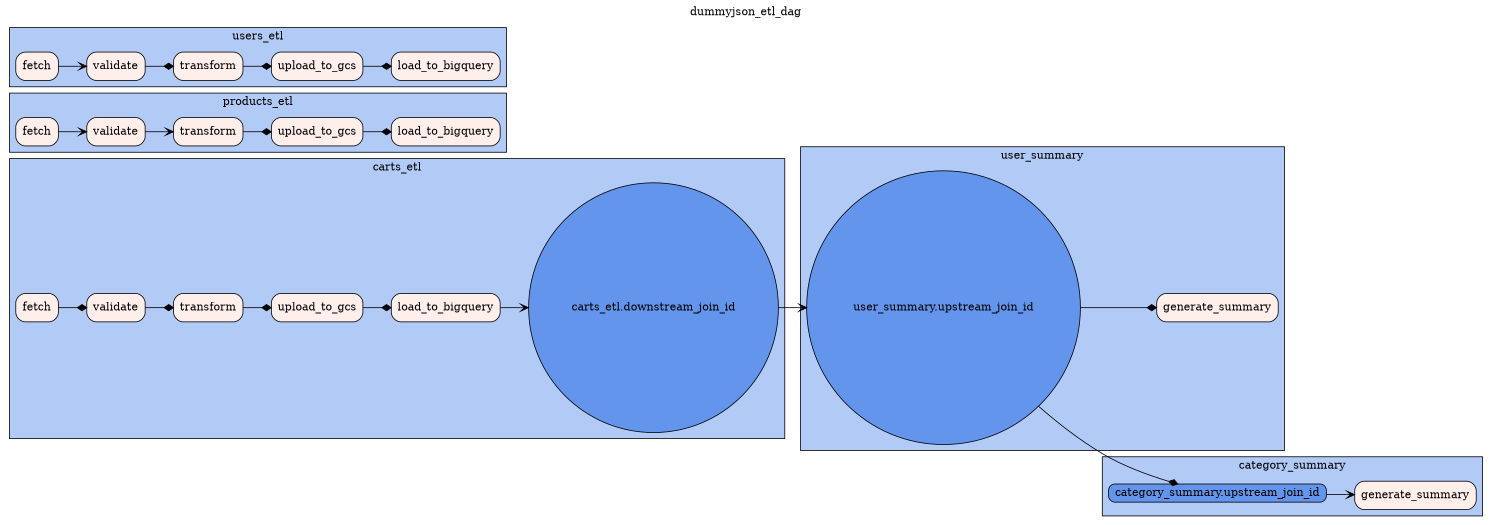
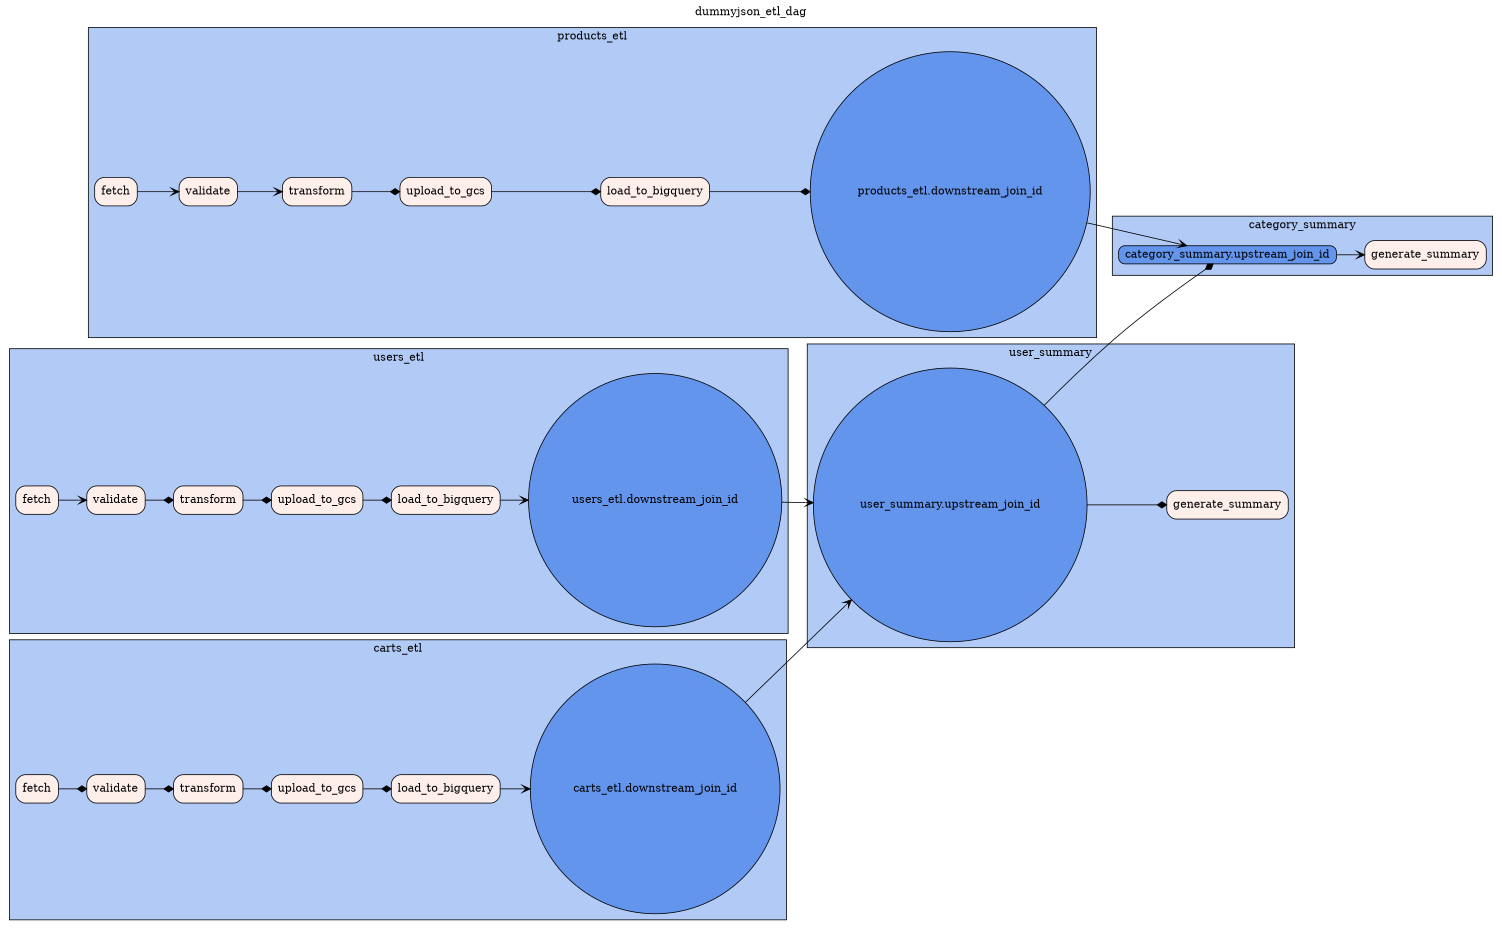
none -> (950, 192)
none -> (655, 500)
